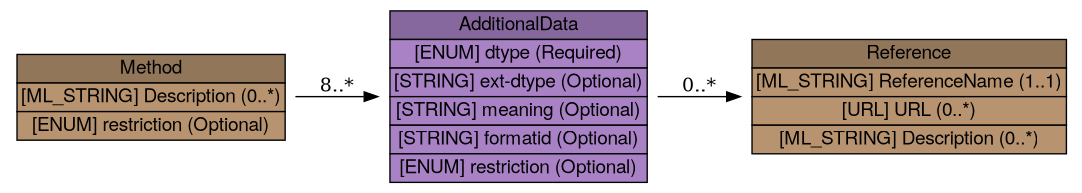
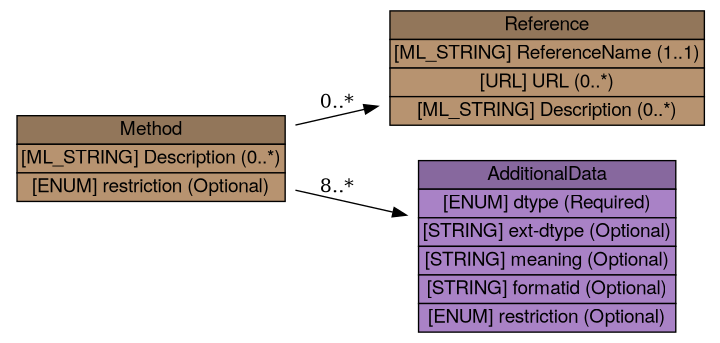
(692, 97) -> (330, 117)
